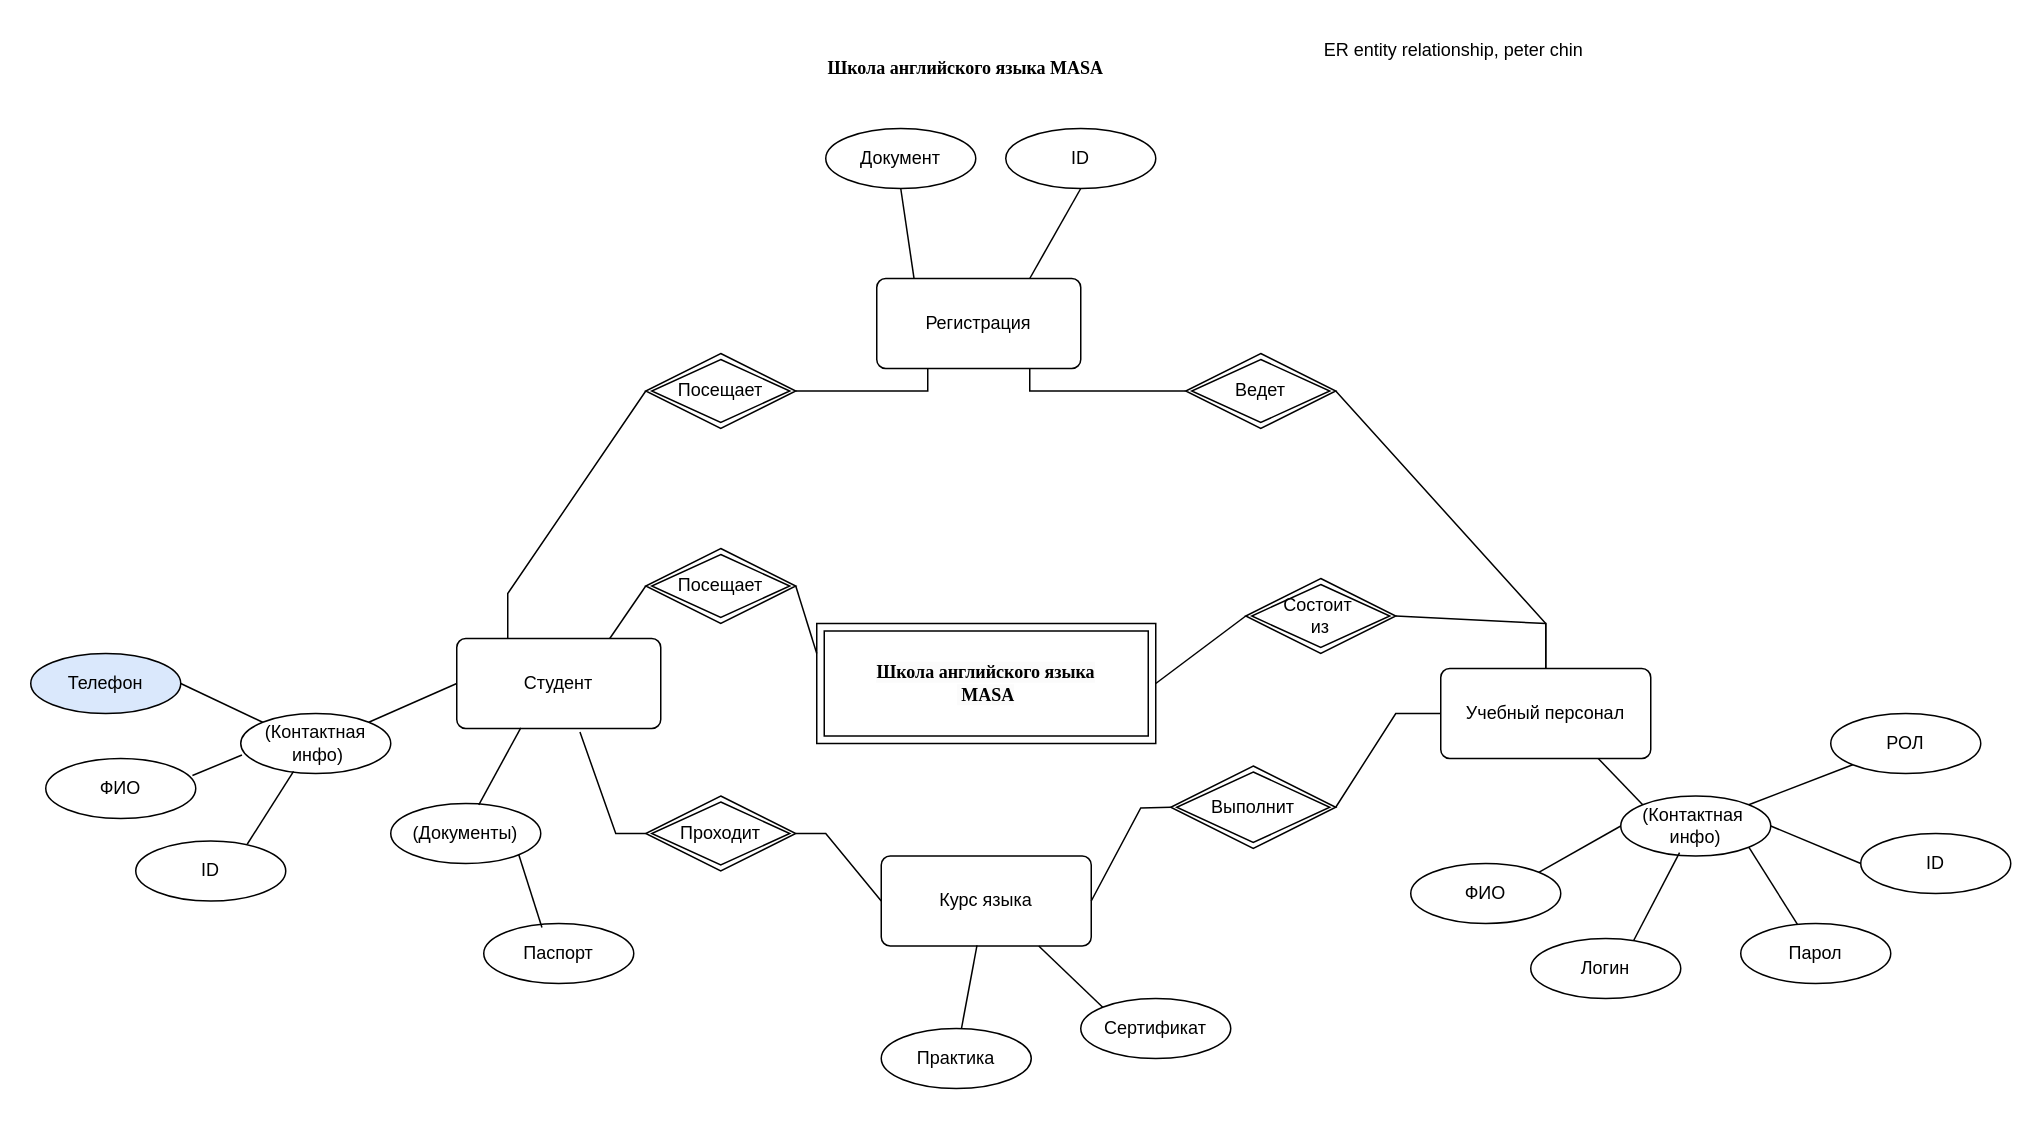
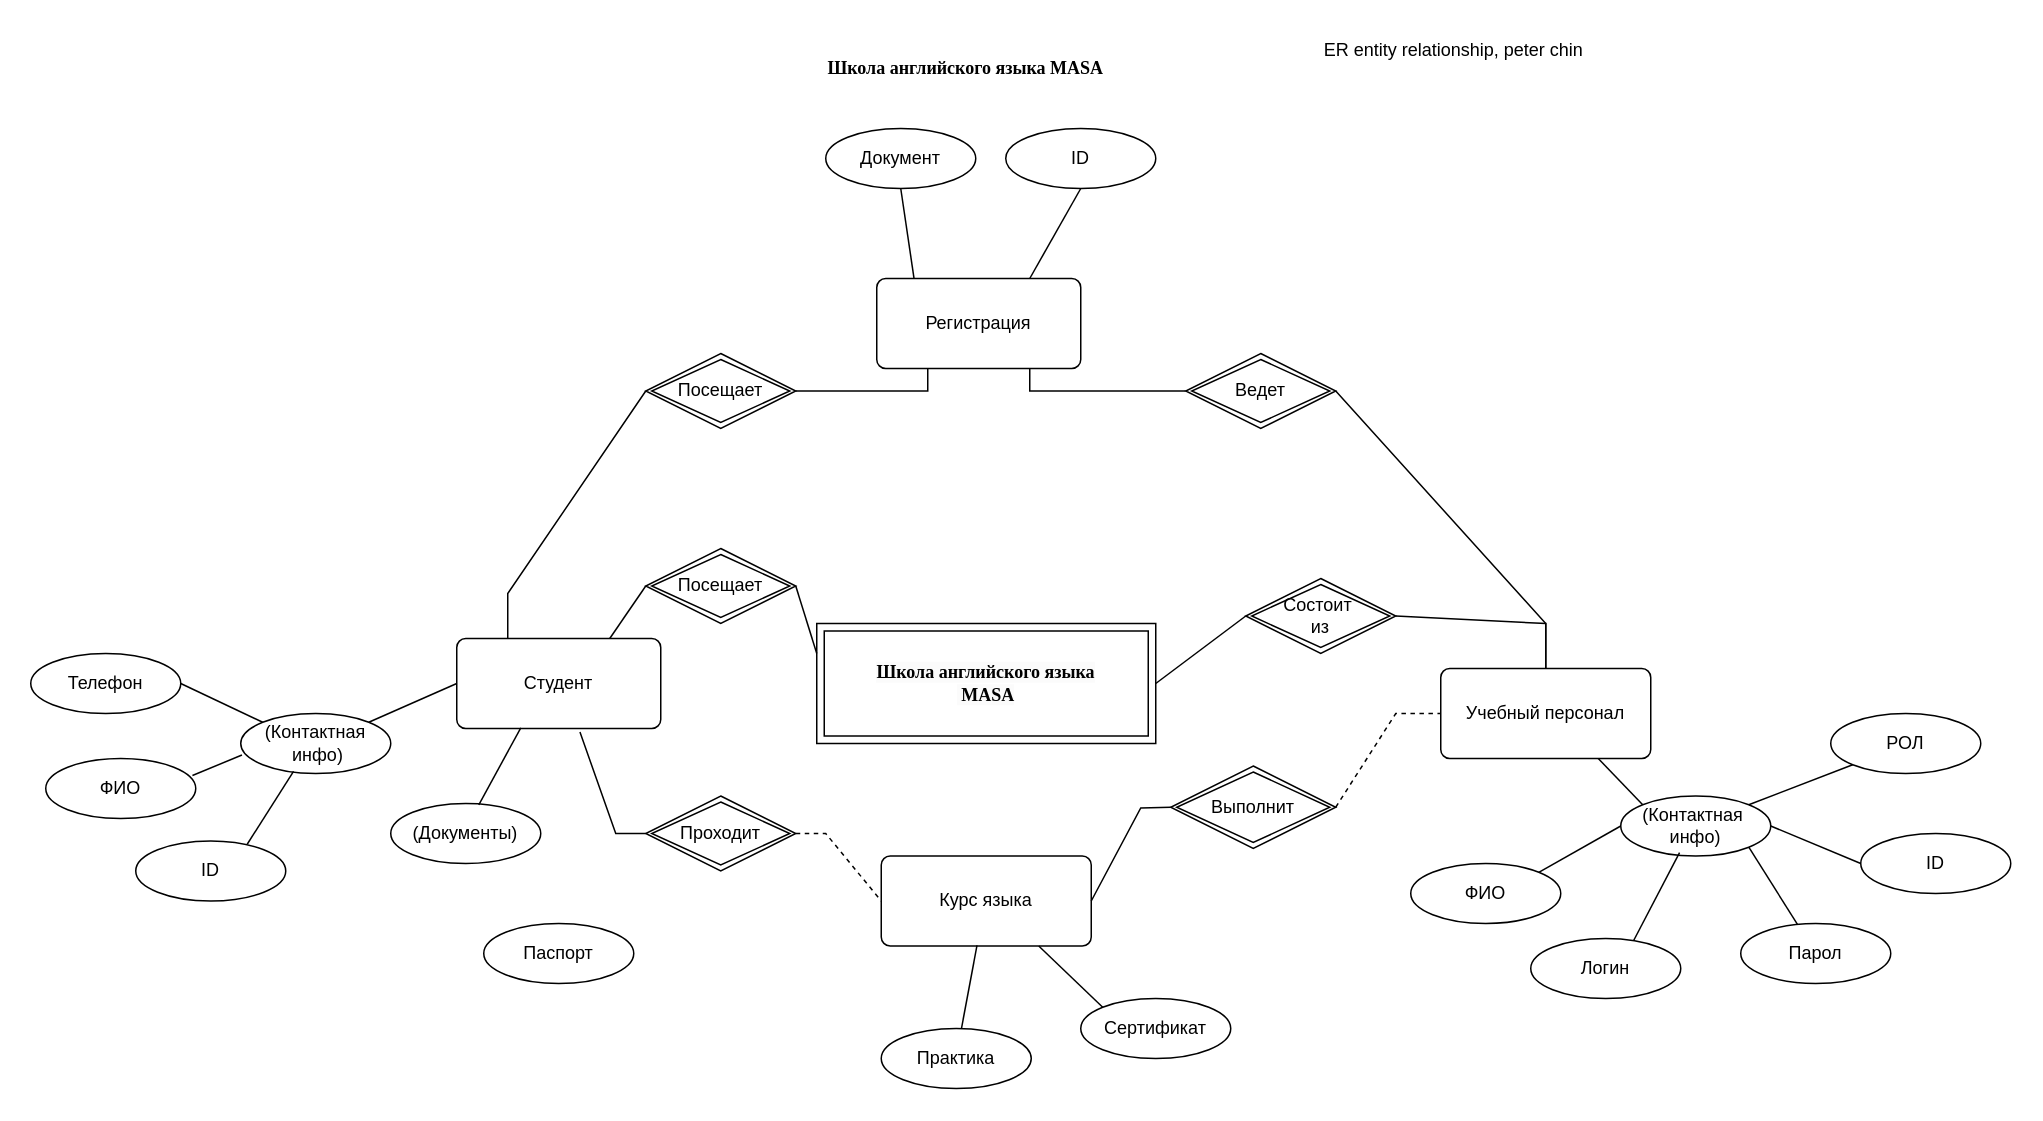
(106, 683) -> (106, 683)
(1377, 742) -> (1377, 742)
(844, 856) -> (844, 856)
(530, 891) -> none
